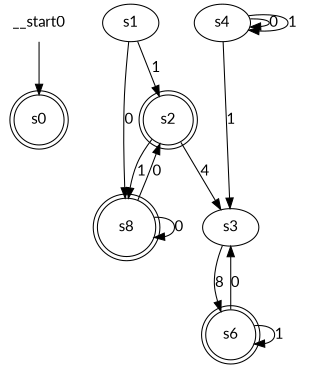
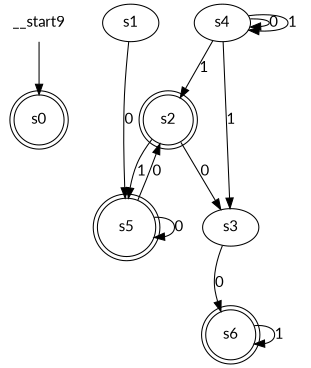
(39, 23) -> (39, 23)
(146, 64) -> (199, 65)
(205, 172) -> (205, 172)
(127, 227) -> (127, 227)
(220, 283) -> (220, 283)
(231, 283) -> none
